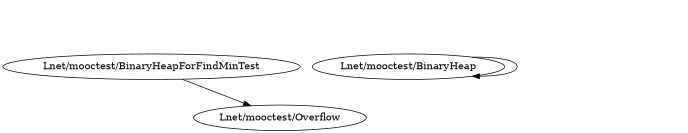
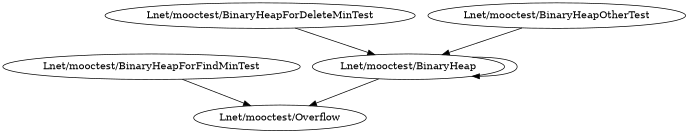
none -> (260, 16)
none -> (557, 16)
none -> (347, 91)
